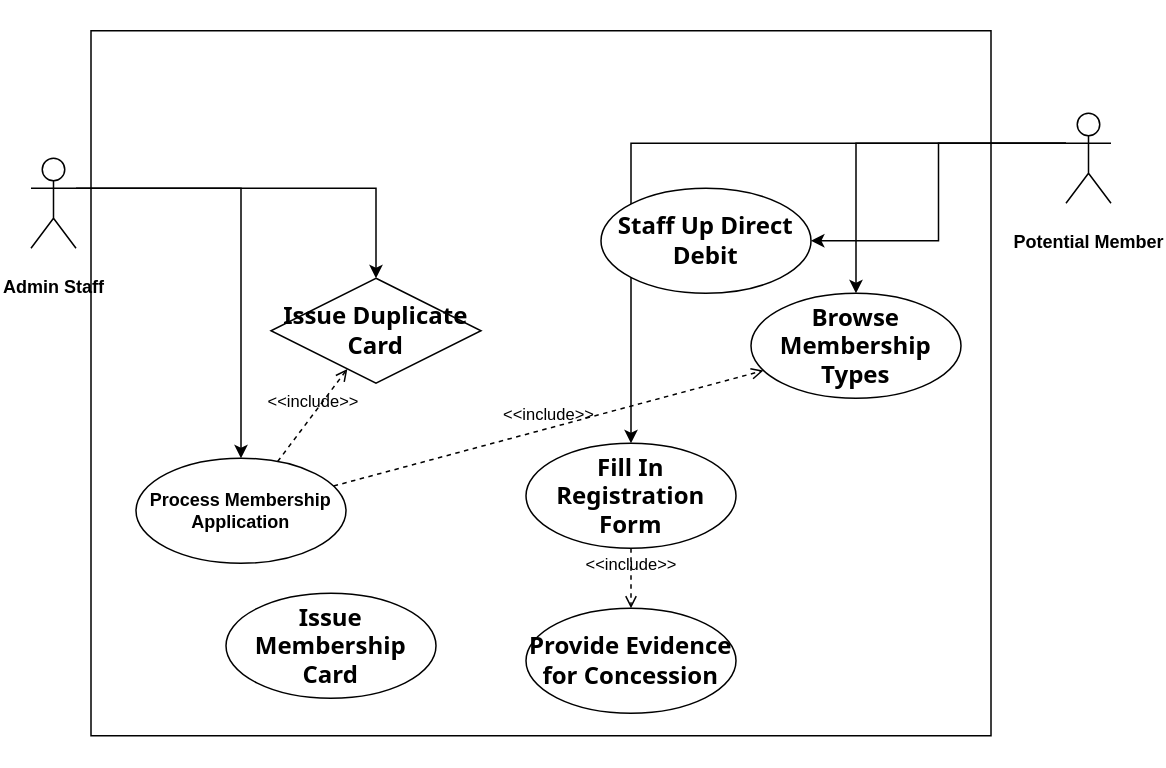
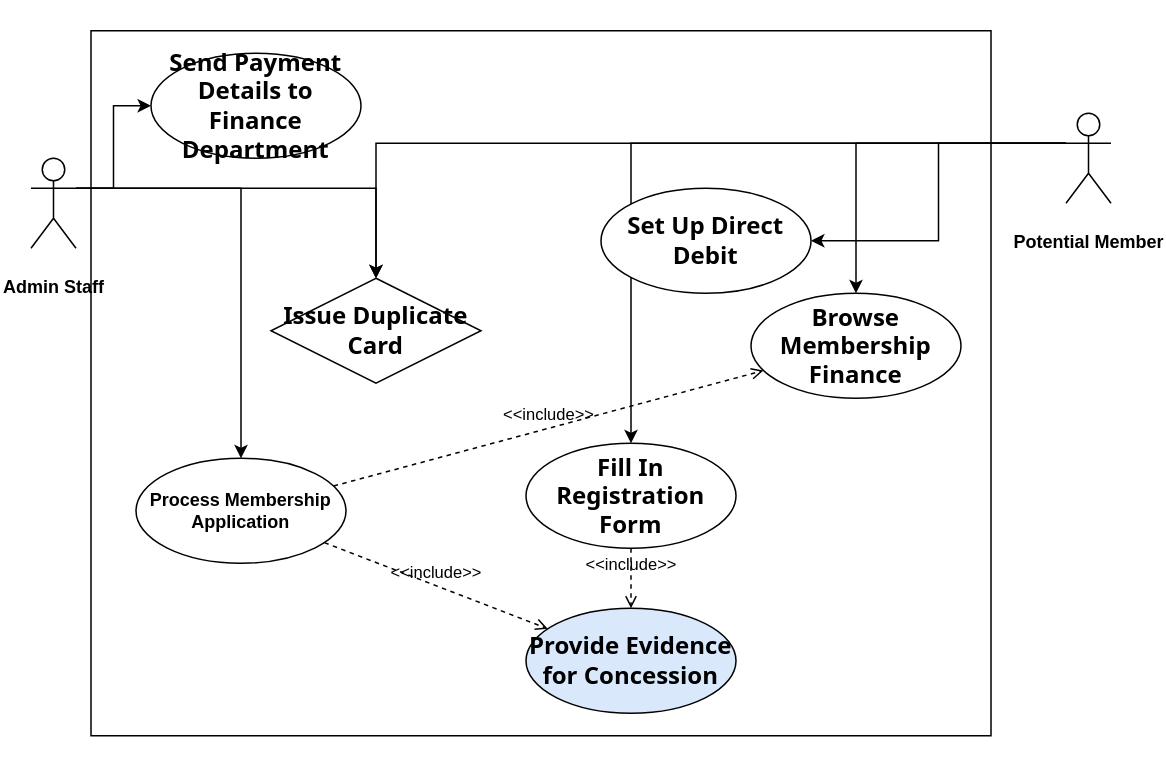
none -> (256, 106)
none -> (113, 133)
none -> (480, 143)
(706, 241) -> (706, 241)
(856, 346) -> (856, 346)
(311, 417) -> (434, 585)
(331, 646) -> none
(631, 661) -> (631, 661)
